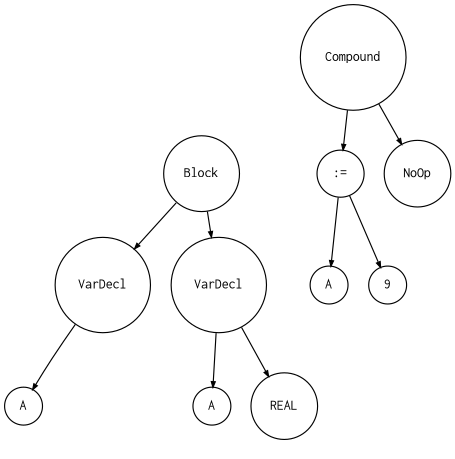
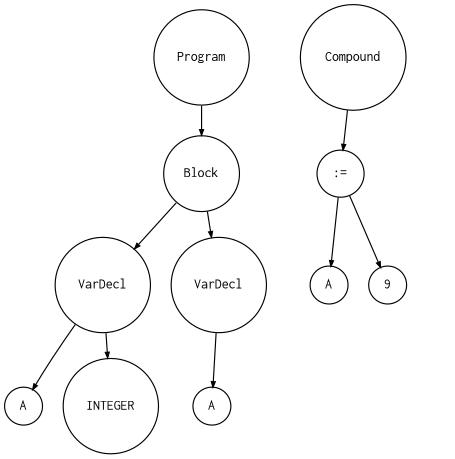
none -> (202, 57)
(418, 174) -> none
none -> (111, 406)
(284, 406) -> none
